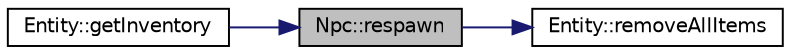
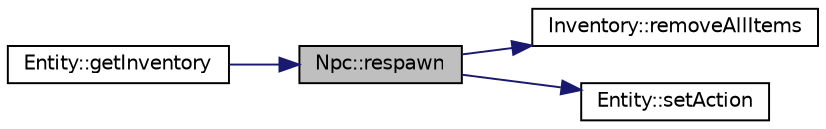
(658, 27) -> (675, 27)
none -> (675, 102)
